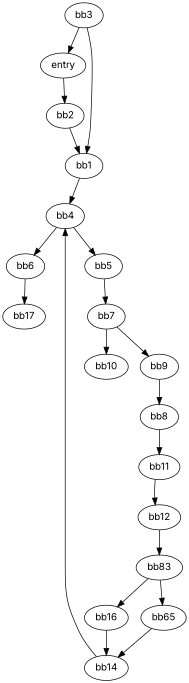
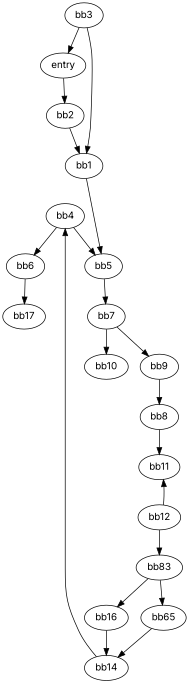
(76, 188) -> (93, 213)
(155, 489) -> (164, 496)
